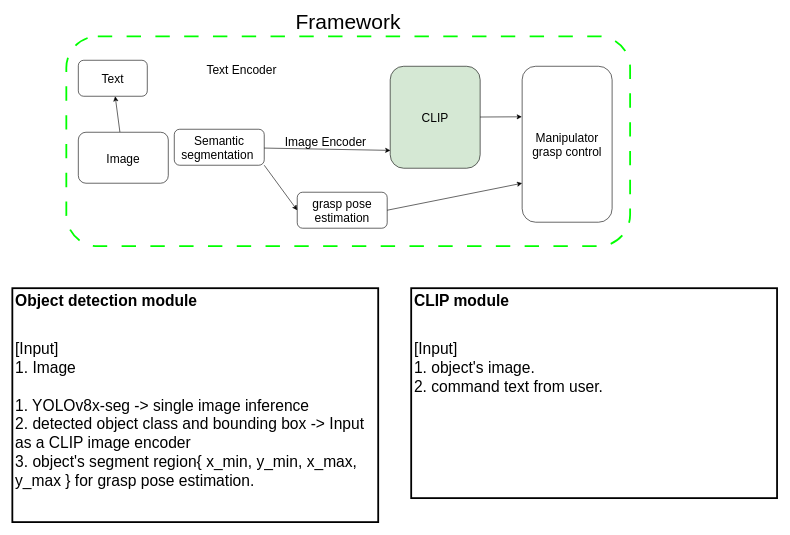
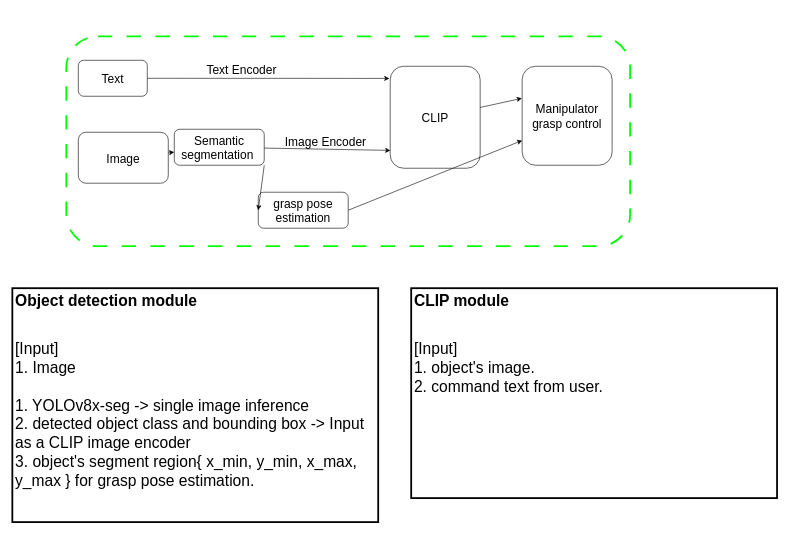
(348, 21) -> none
none -> (329, 78)
(118, 116) -> (169, 153)
(435, 117) -> (435, 117)
(567, 144) -> (567, 116)
(342, 210) -> (303, 210)
